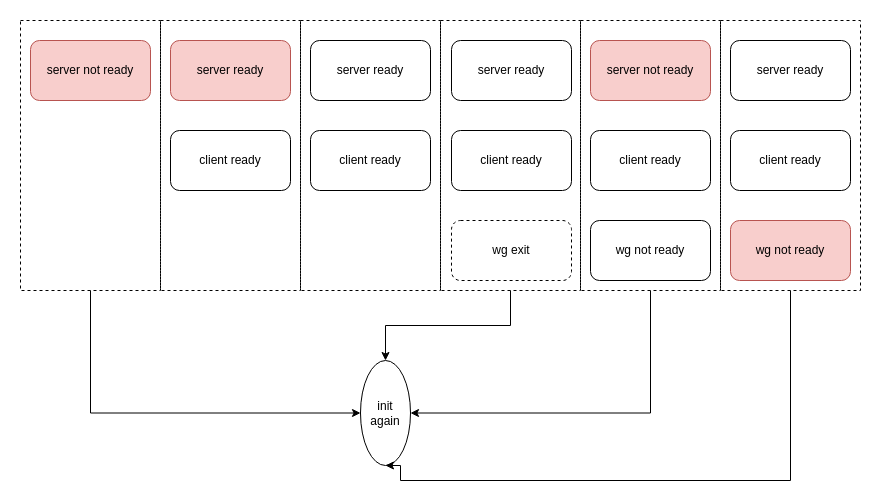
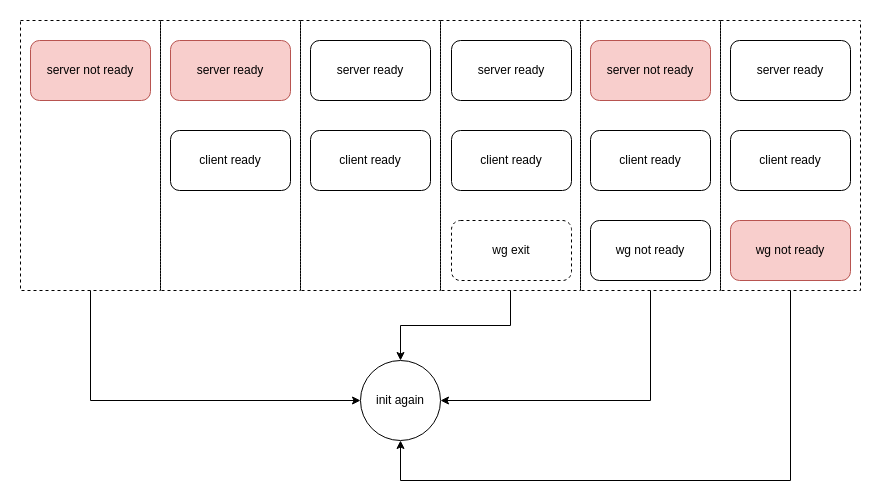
(386, 413) -> (401, 401)
